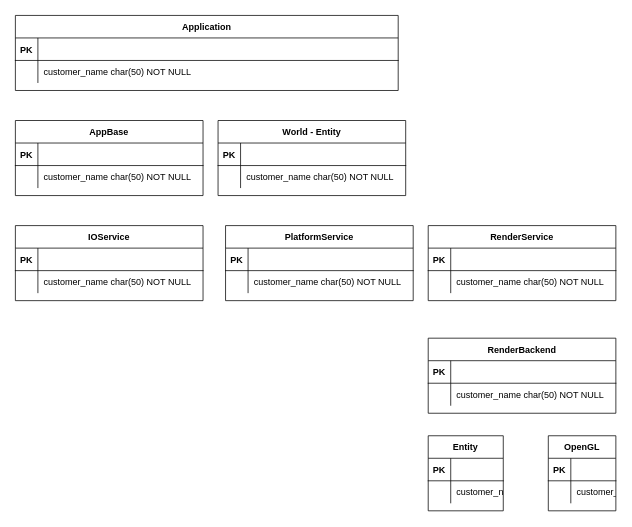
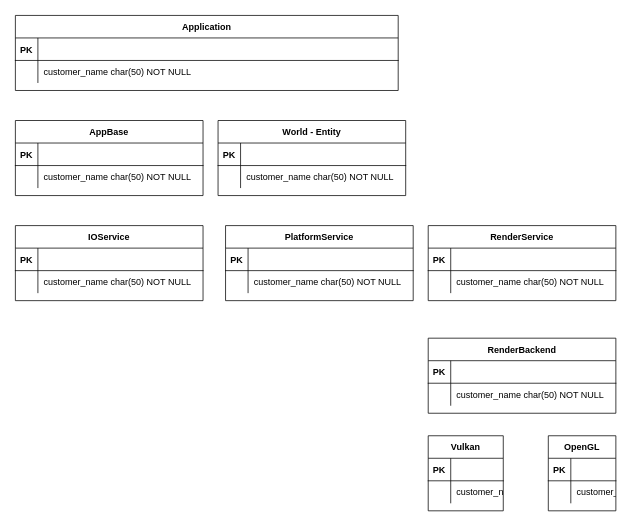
(465, 447) -> (465, 447)
